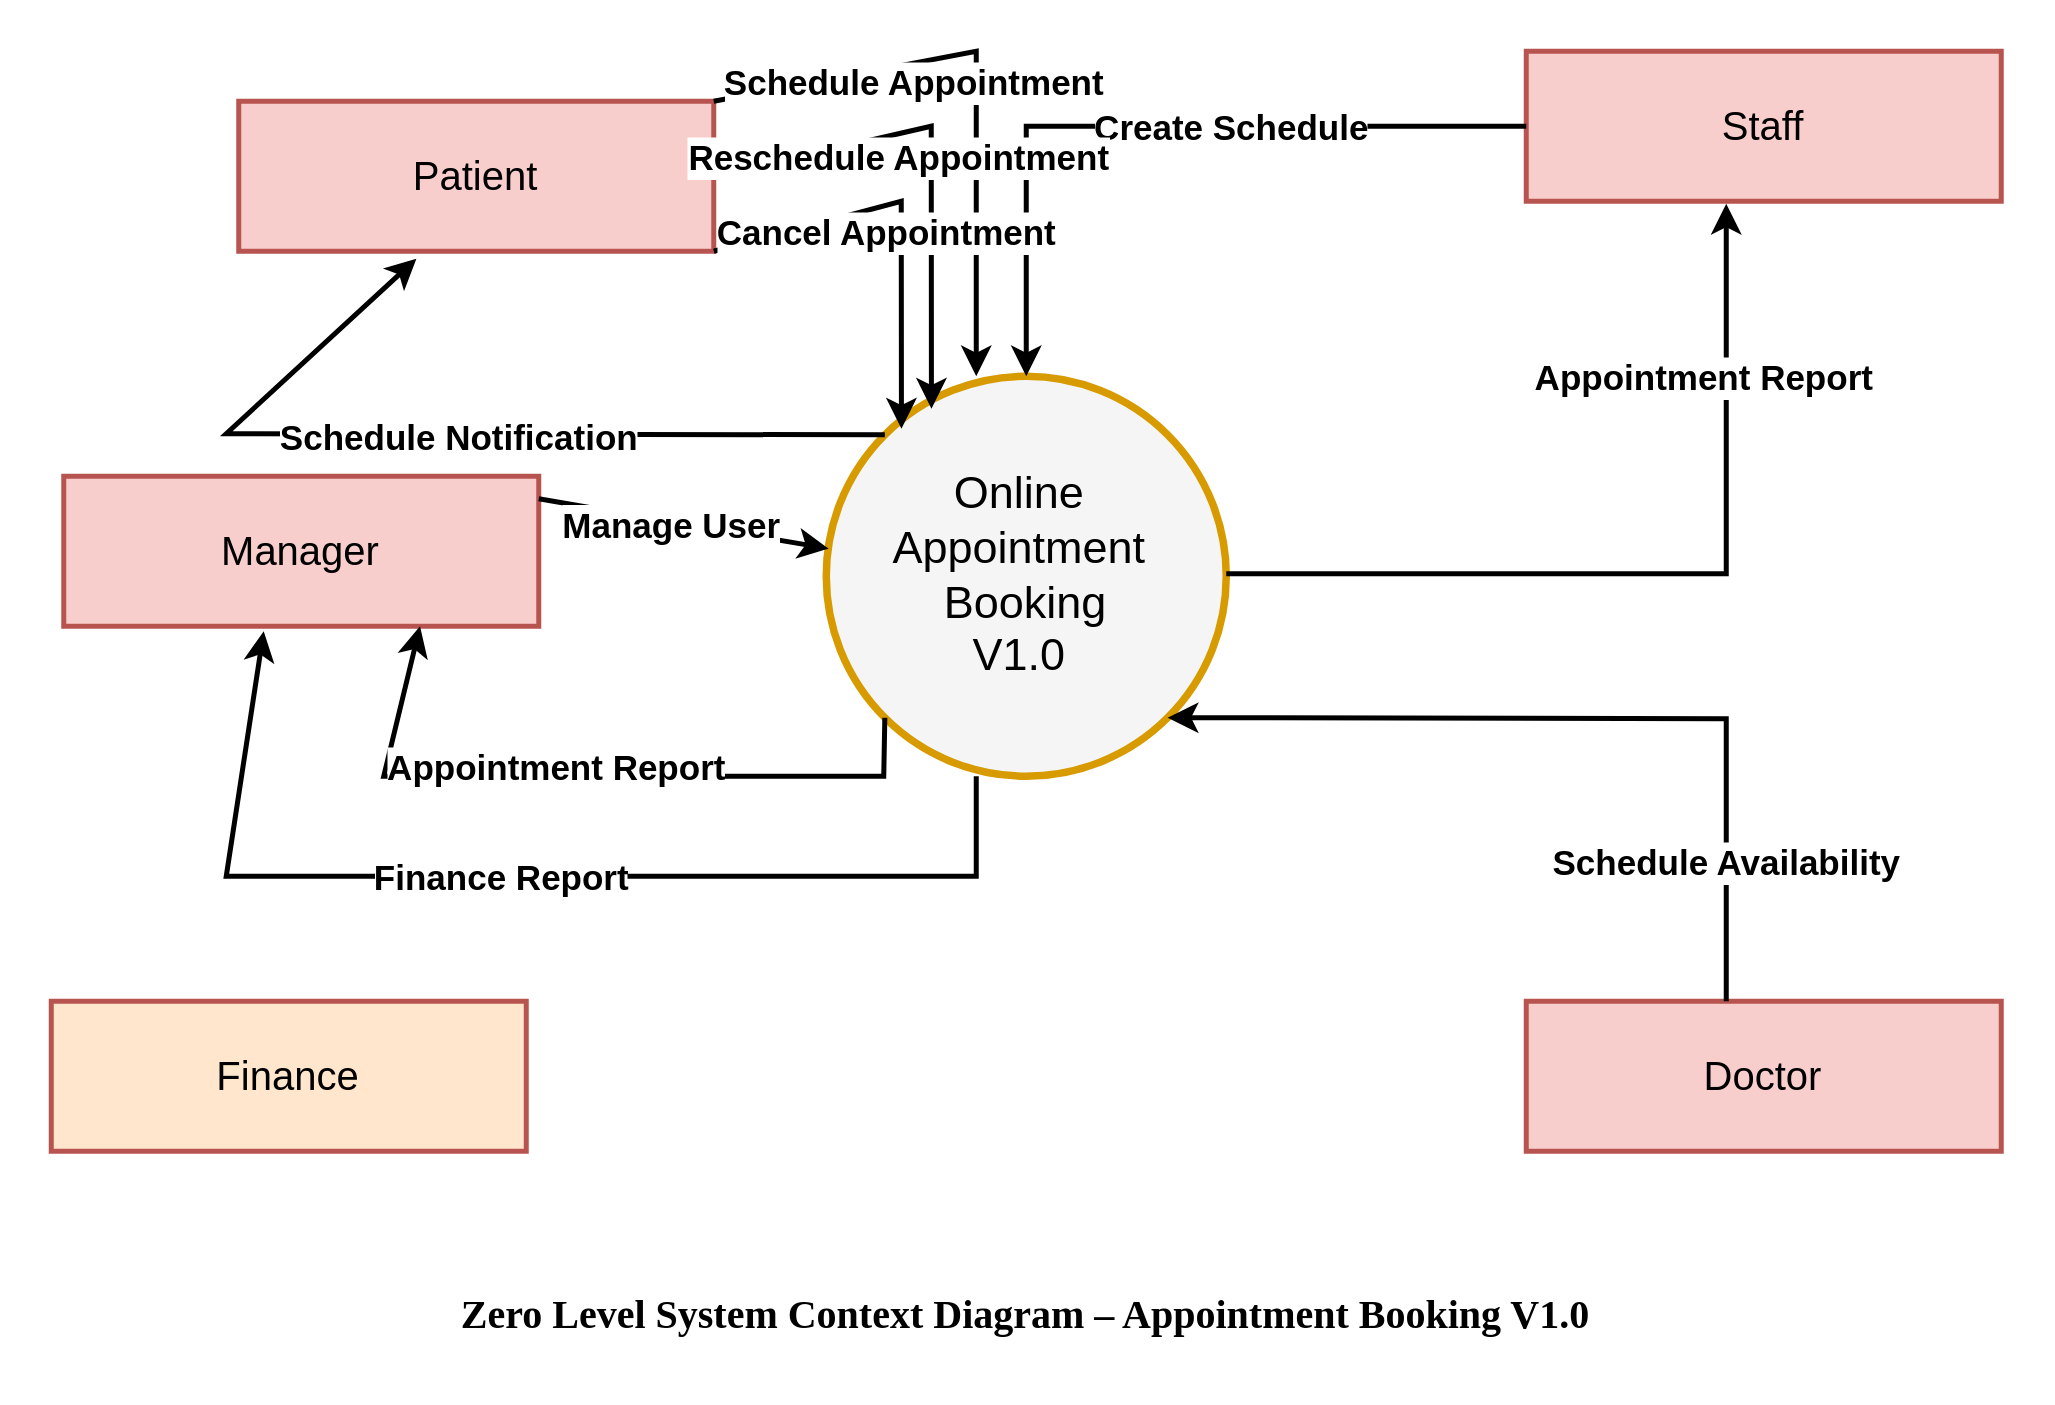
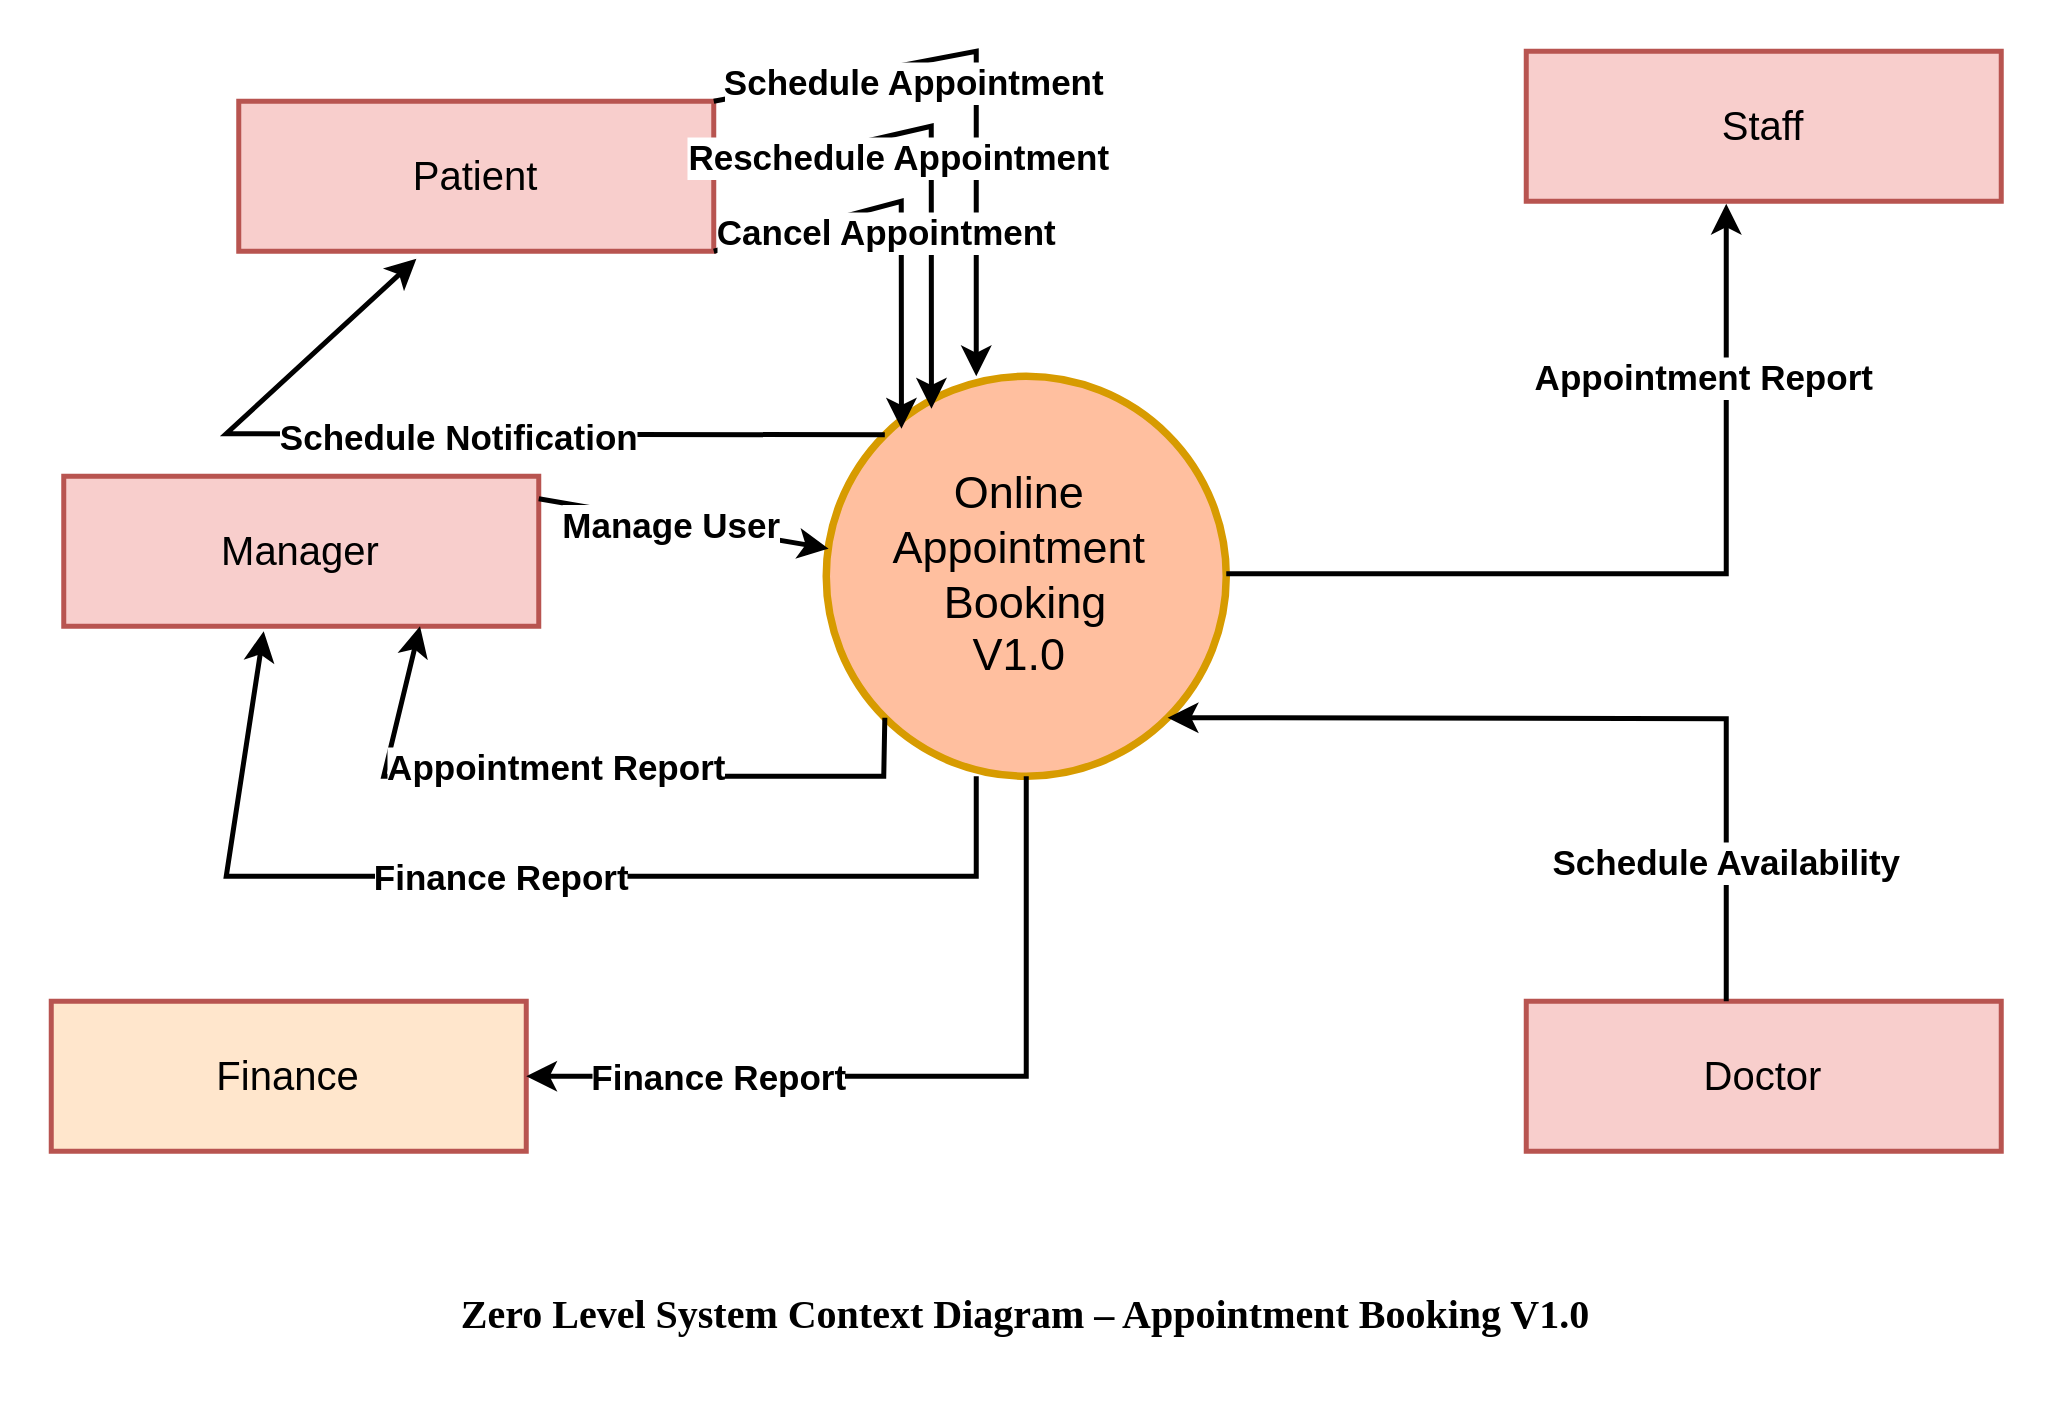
(1370, 126) -> none
(1026, 576) -> (1026, 576)
none -> (1026, 1072)
